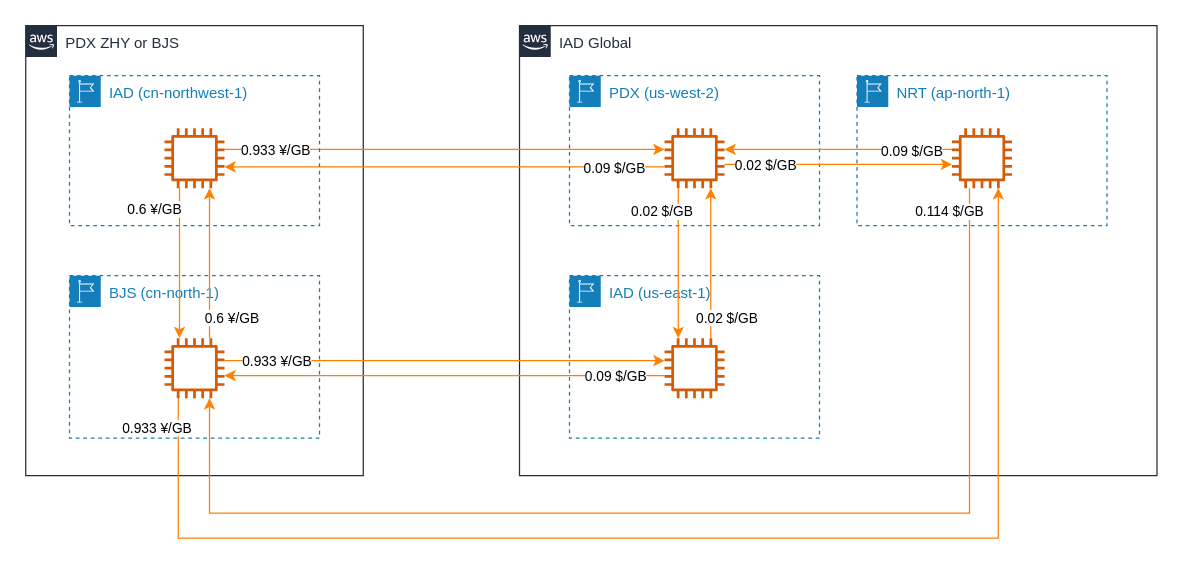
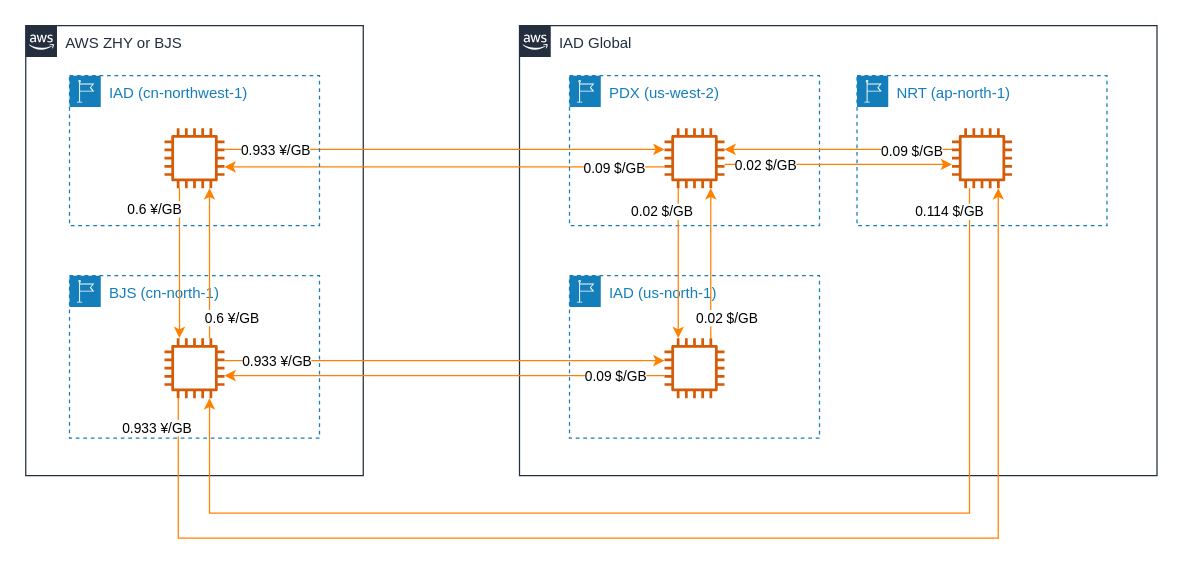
(119, 43) -> (119, 43)
(670, 293) -> (675, 293)
